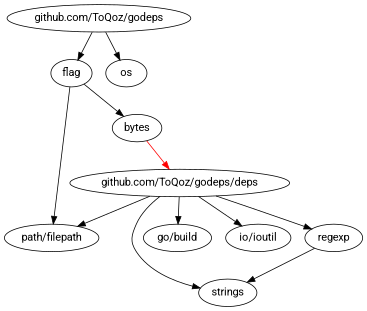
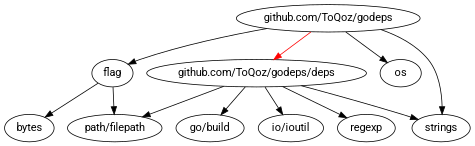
(156, 152) -> (296, 43)
(284, 264) -> (426, 57)
